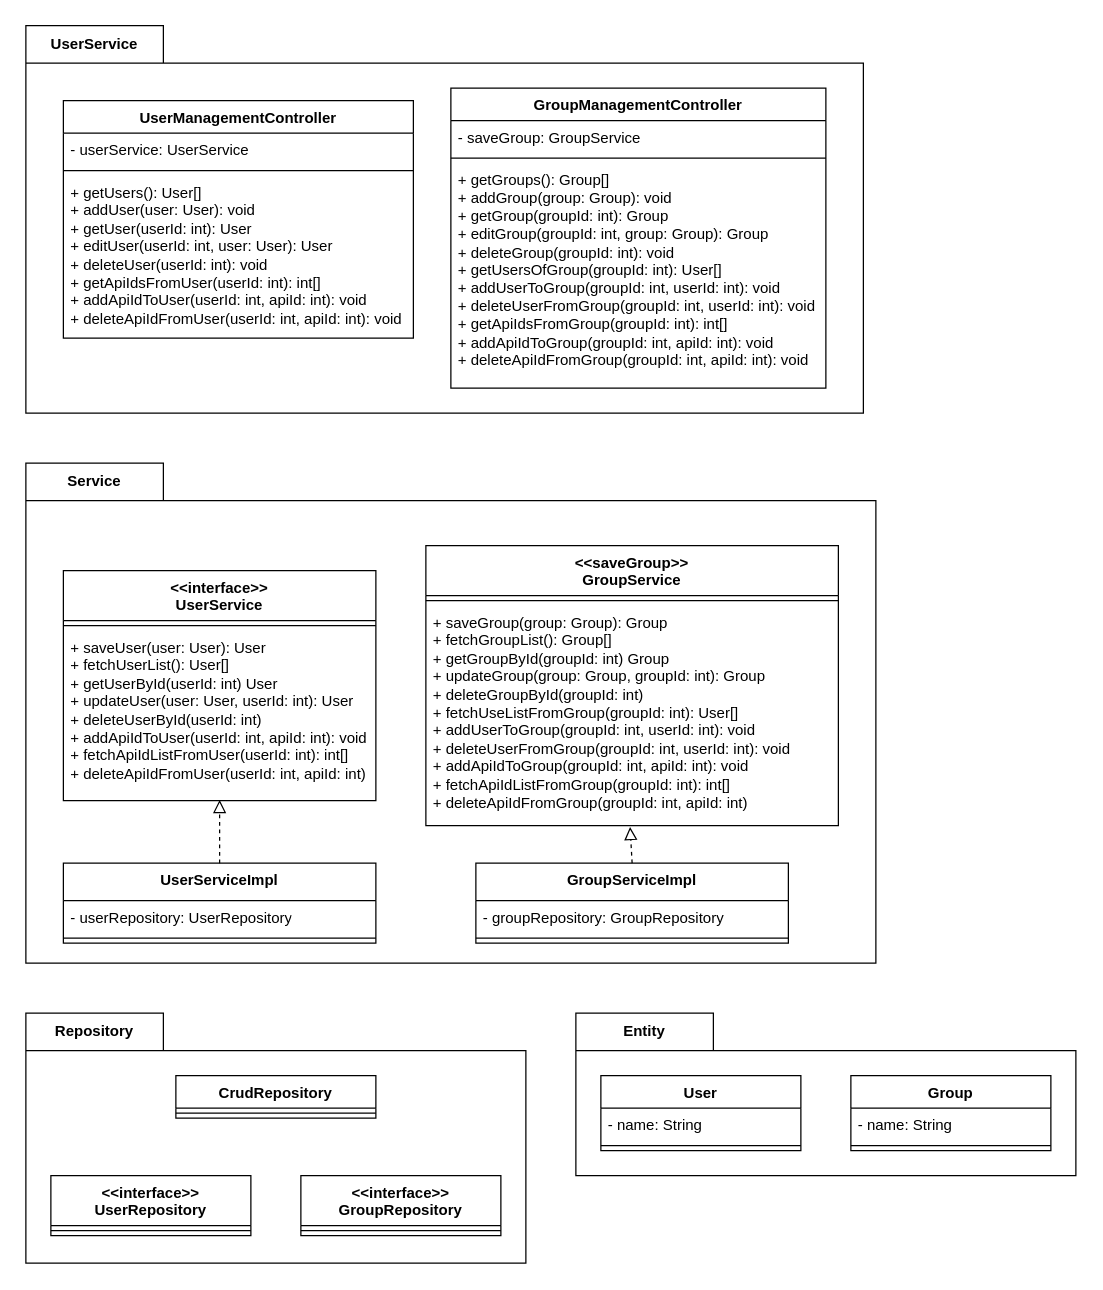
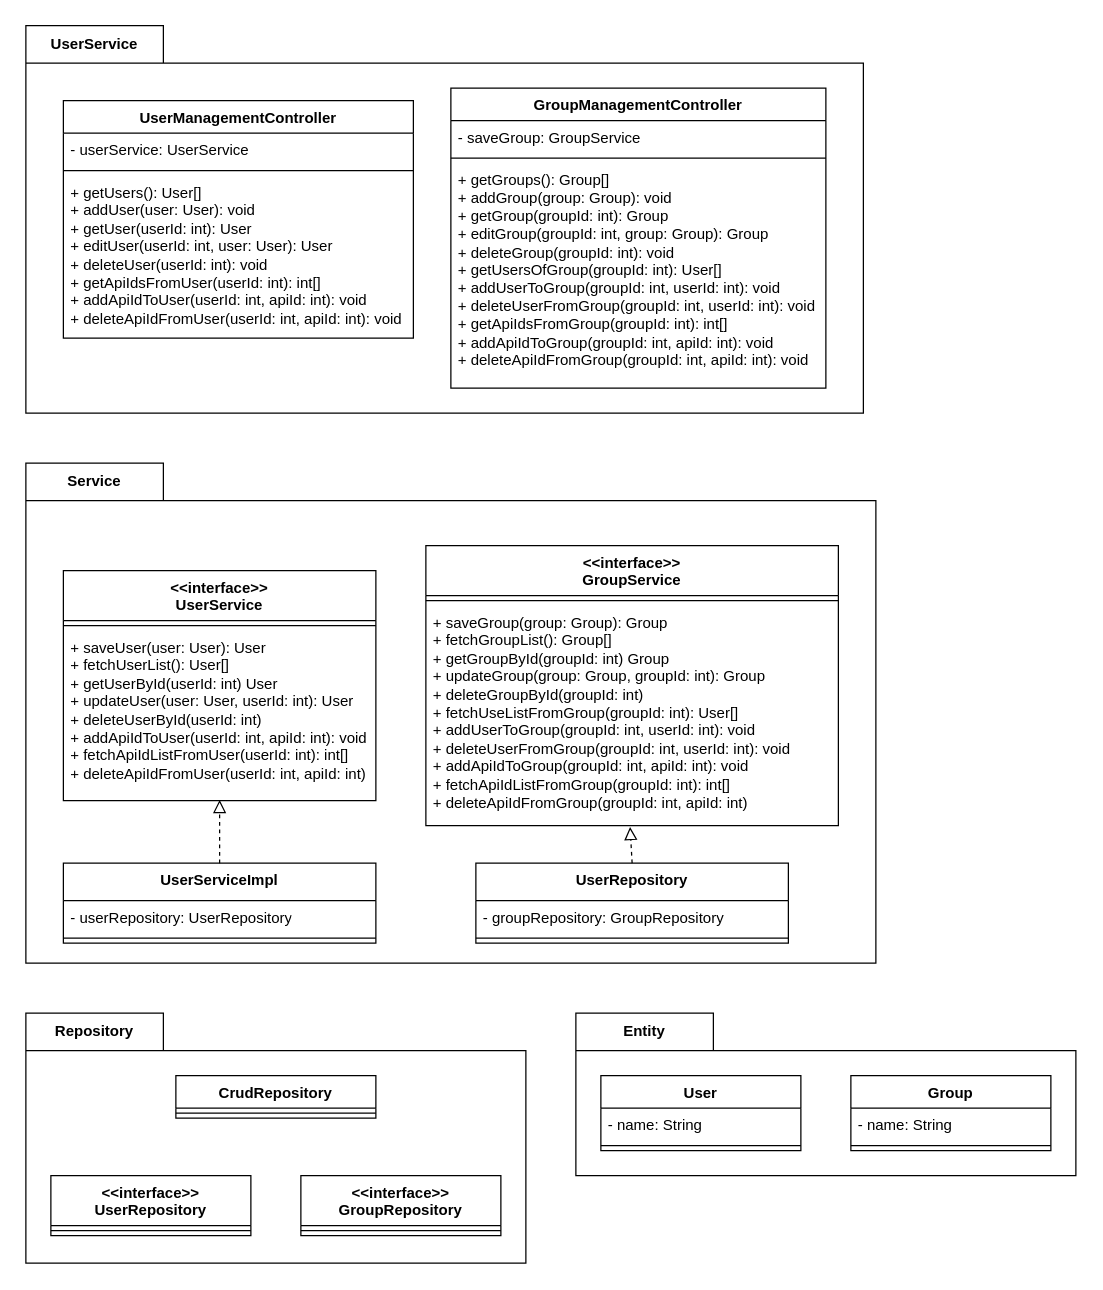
(632, 572) -> (632, 572)
(632, 881) -> (632, 881)
